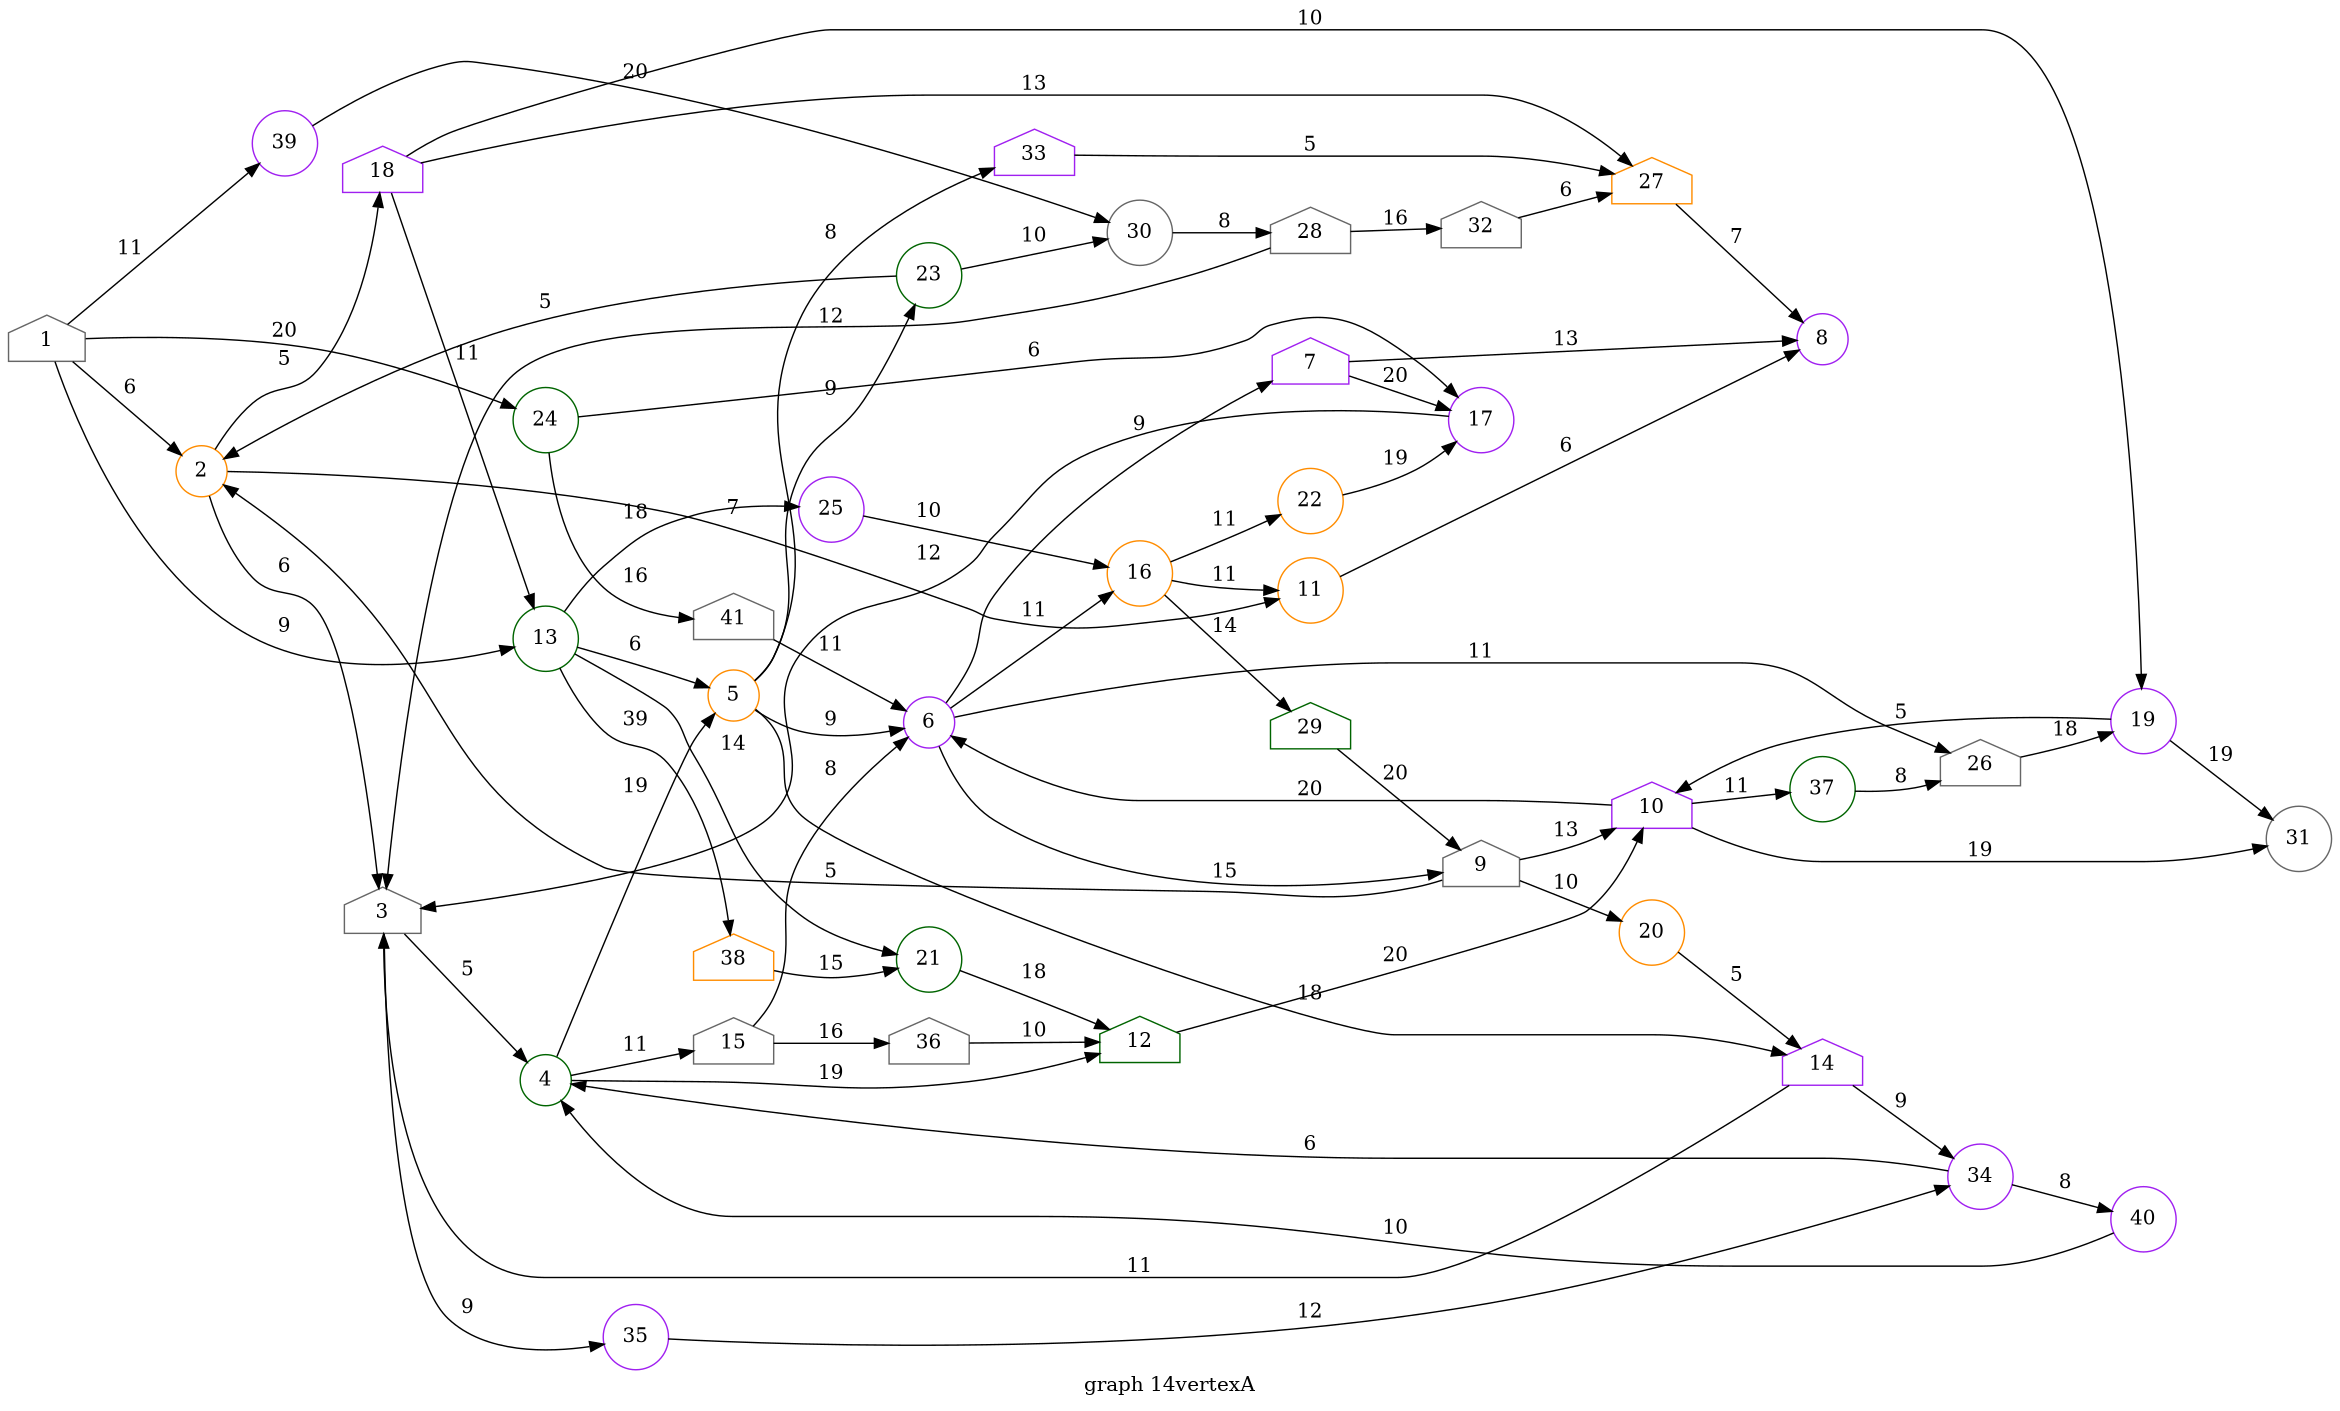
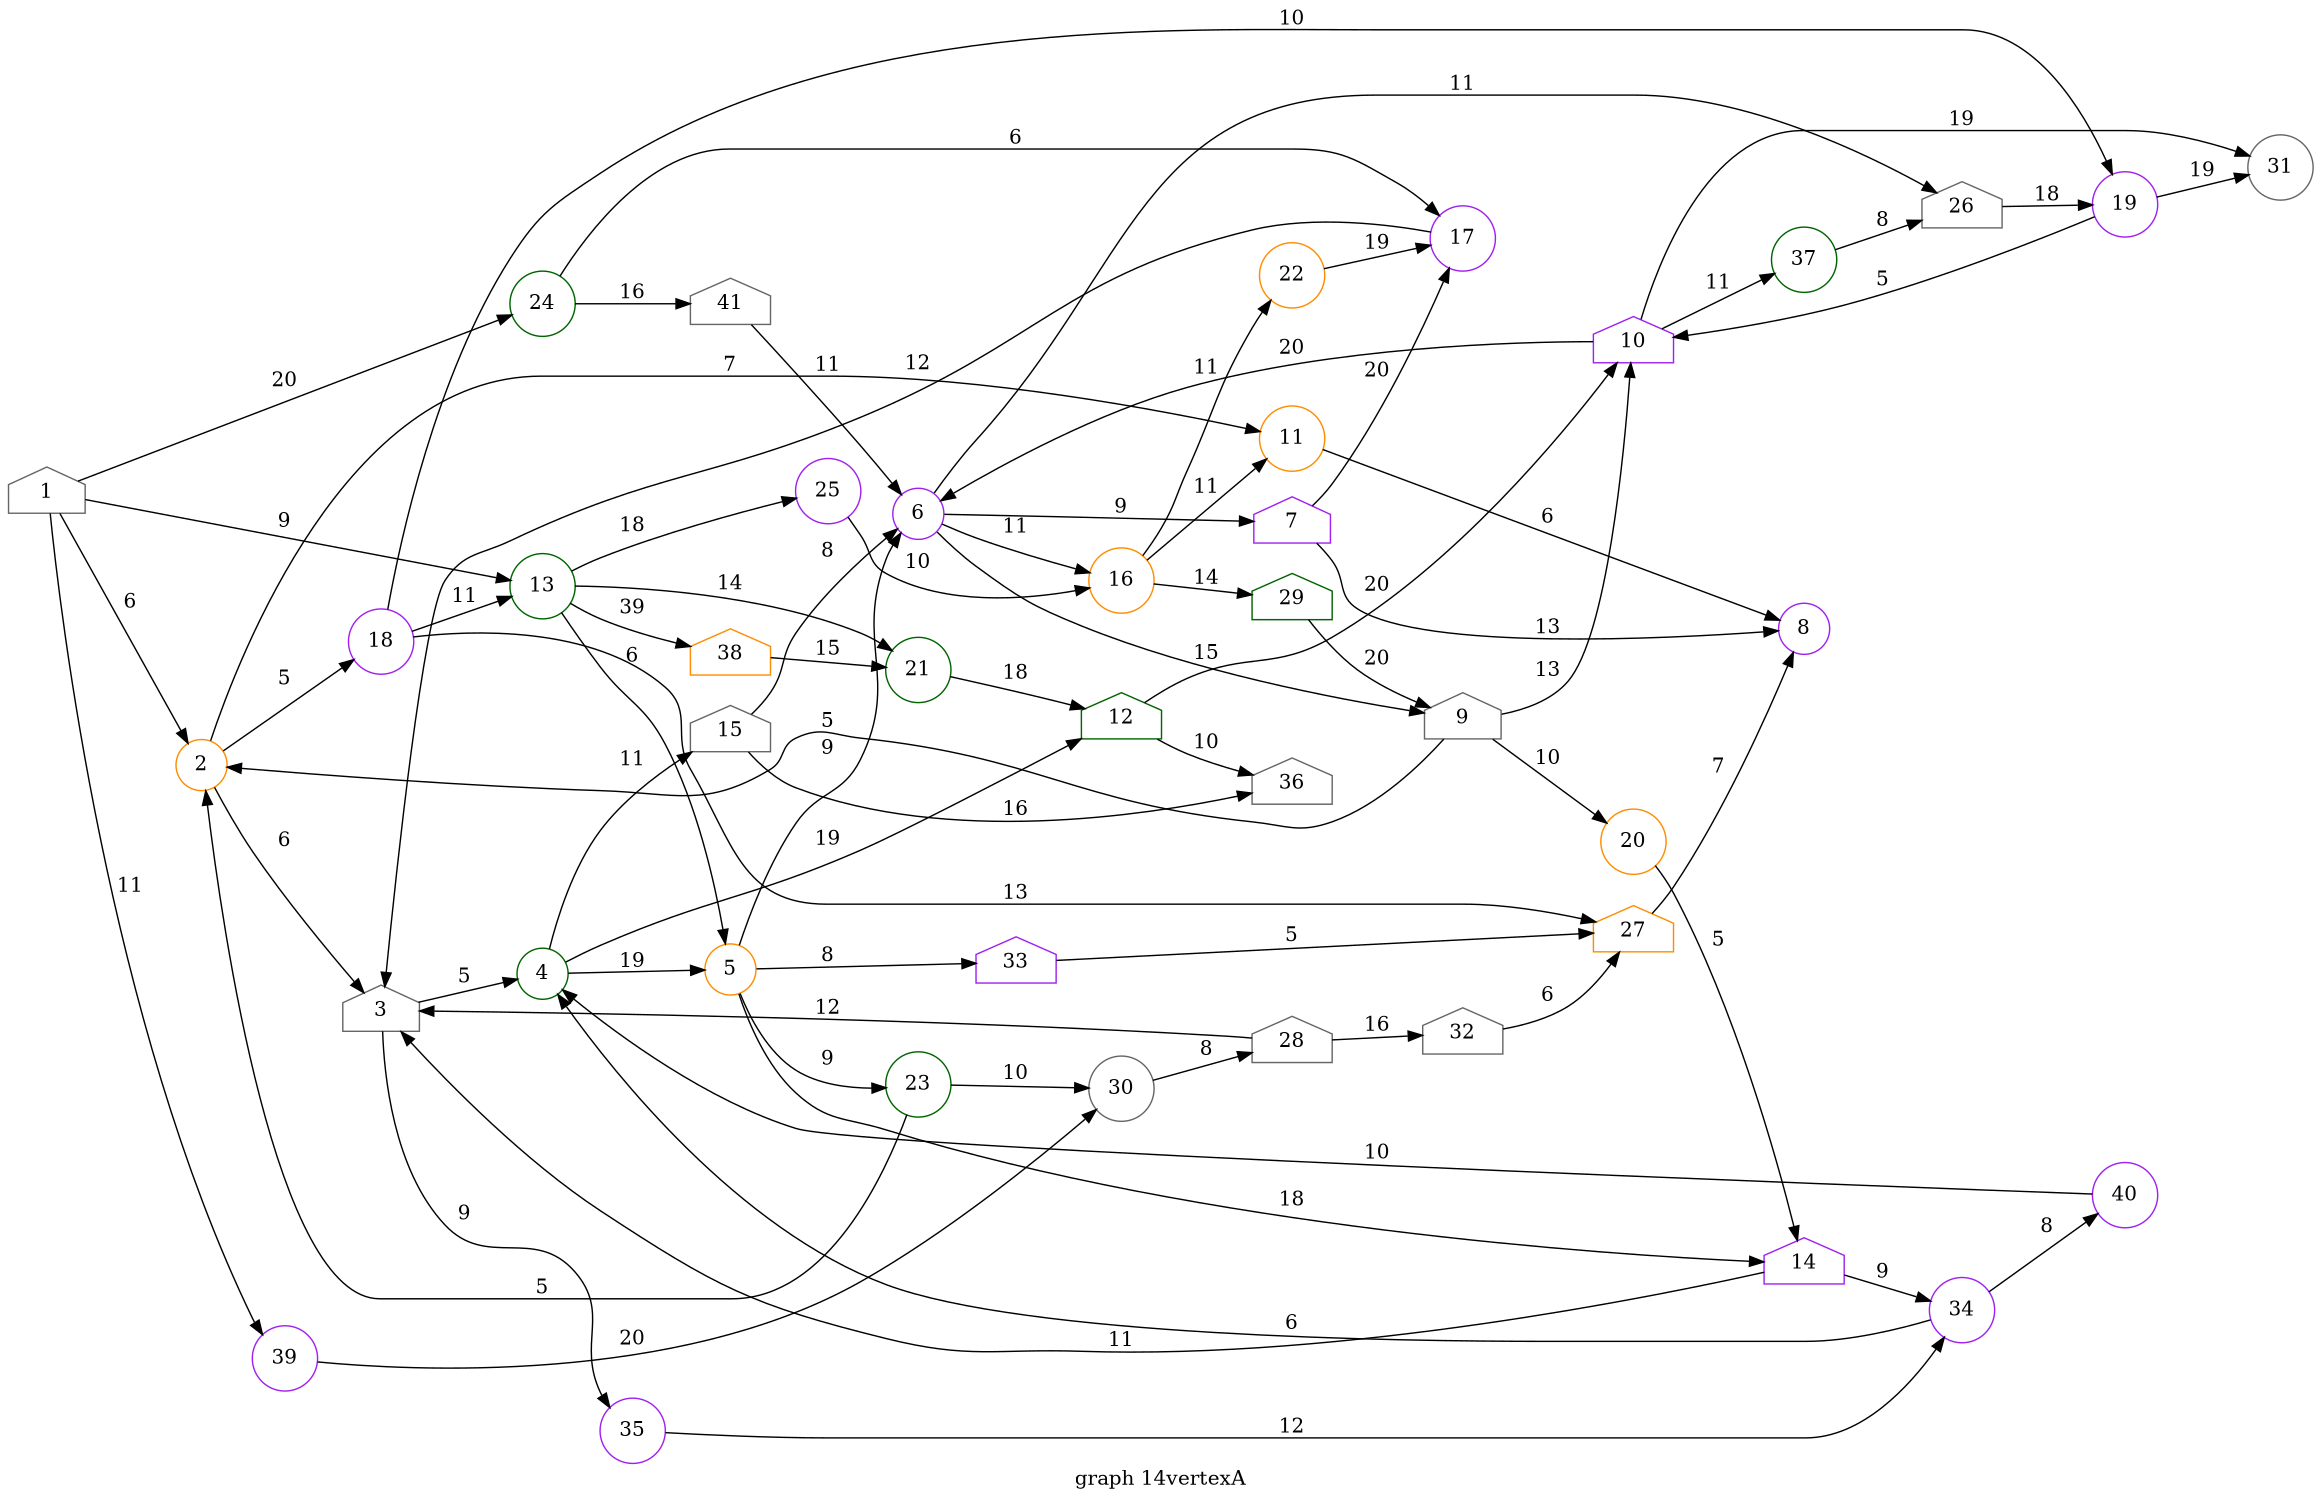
(383, 172) -> (381, 642)
(1027, 1043) -> (1197, 758)
